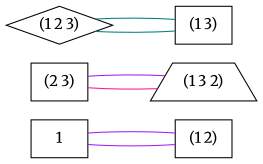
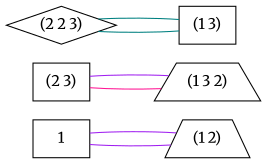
(59, 25) -> (61, 25)
(204, 139) -> (207, 139)
